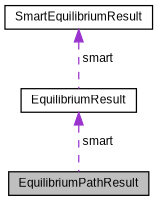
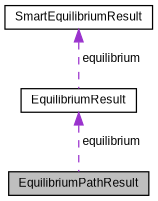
(96, 59) -> (110, 59)
(96, 142) -> (110, 142)
